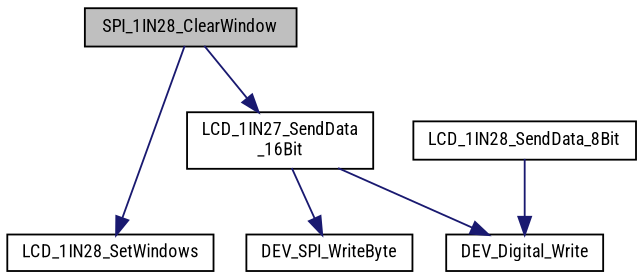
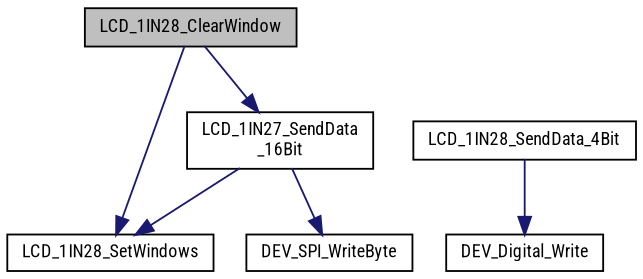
(191, 27) -> (191, 27)
(525, 141) -> (525, 141)
(405, 198) -> (195, 197)
